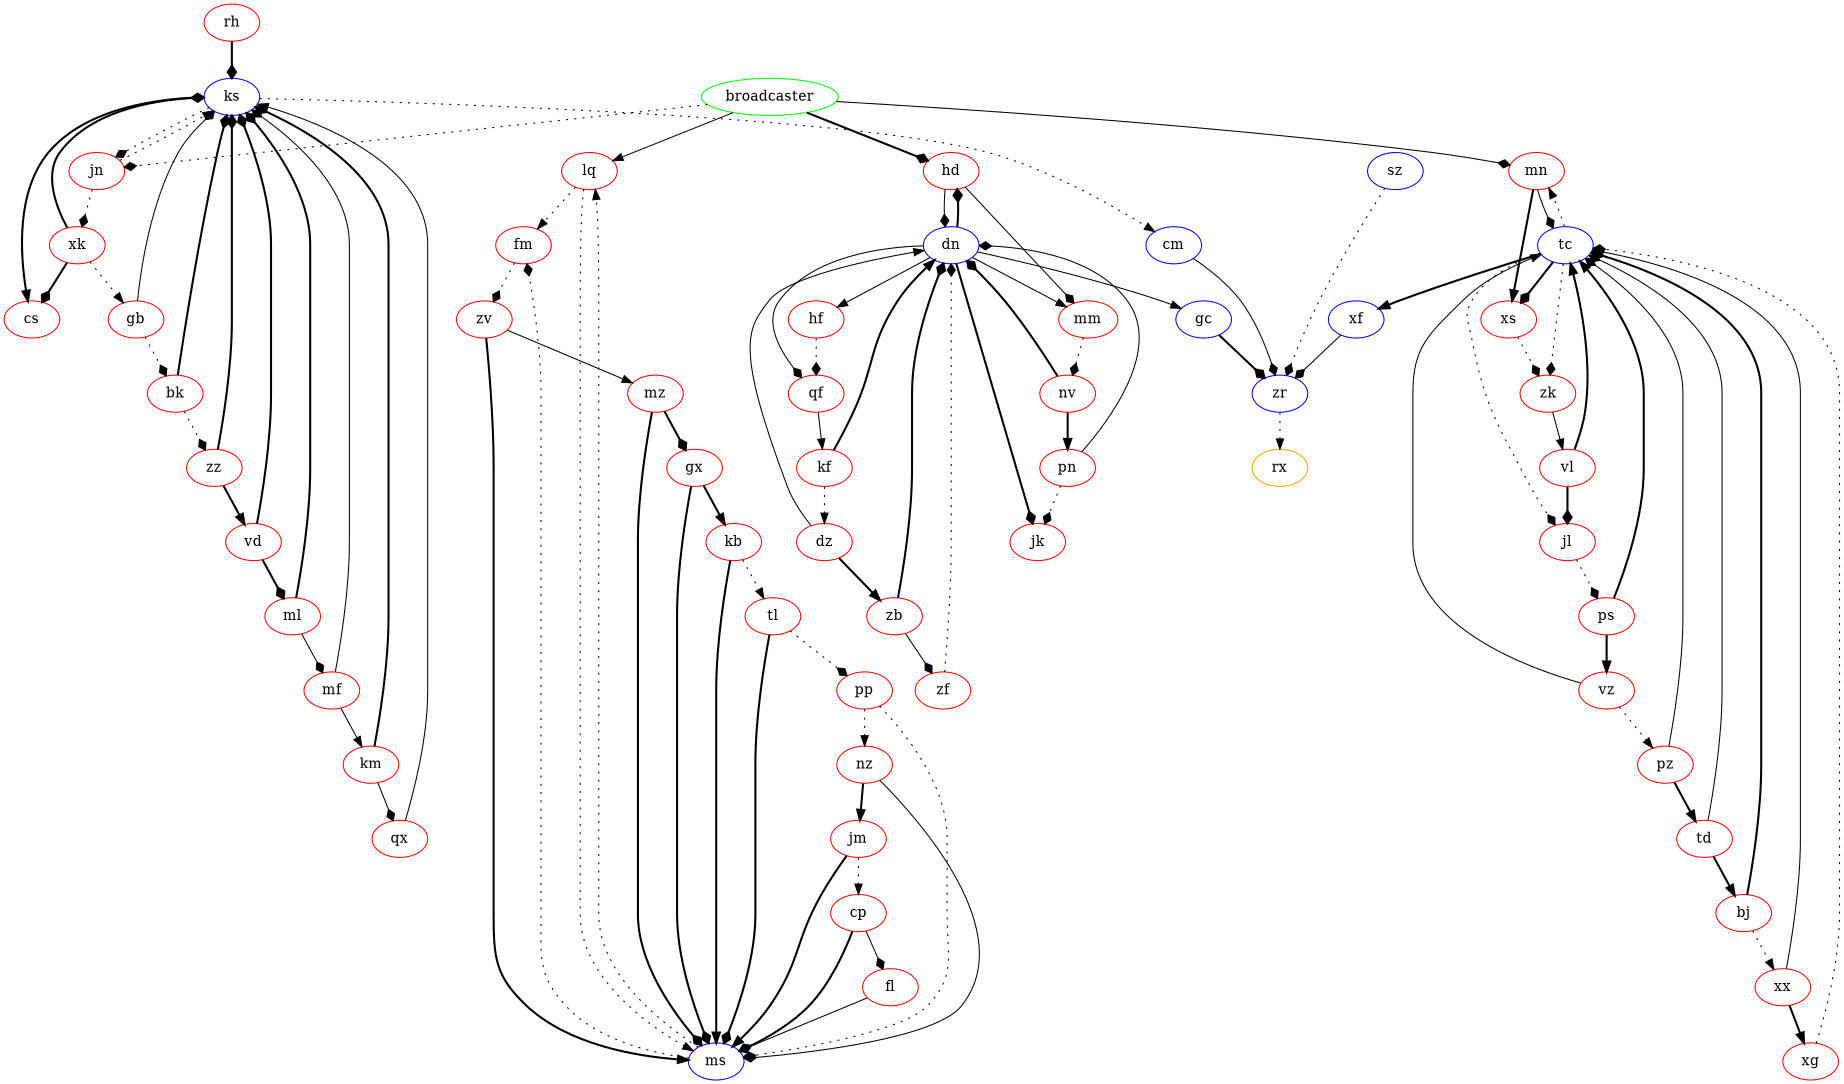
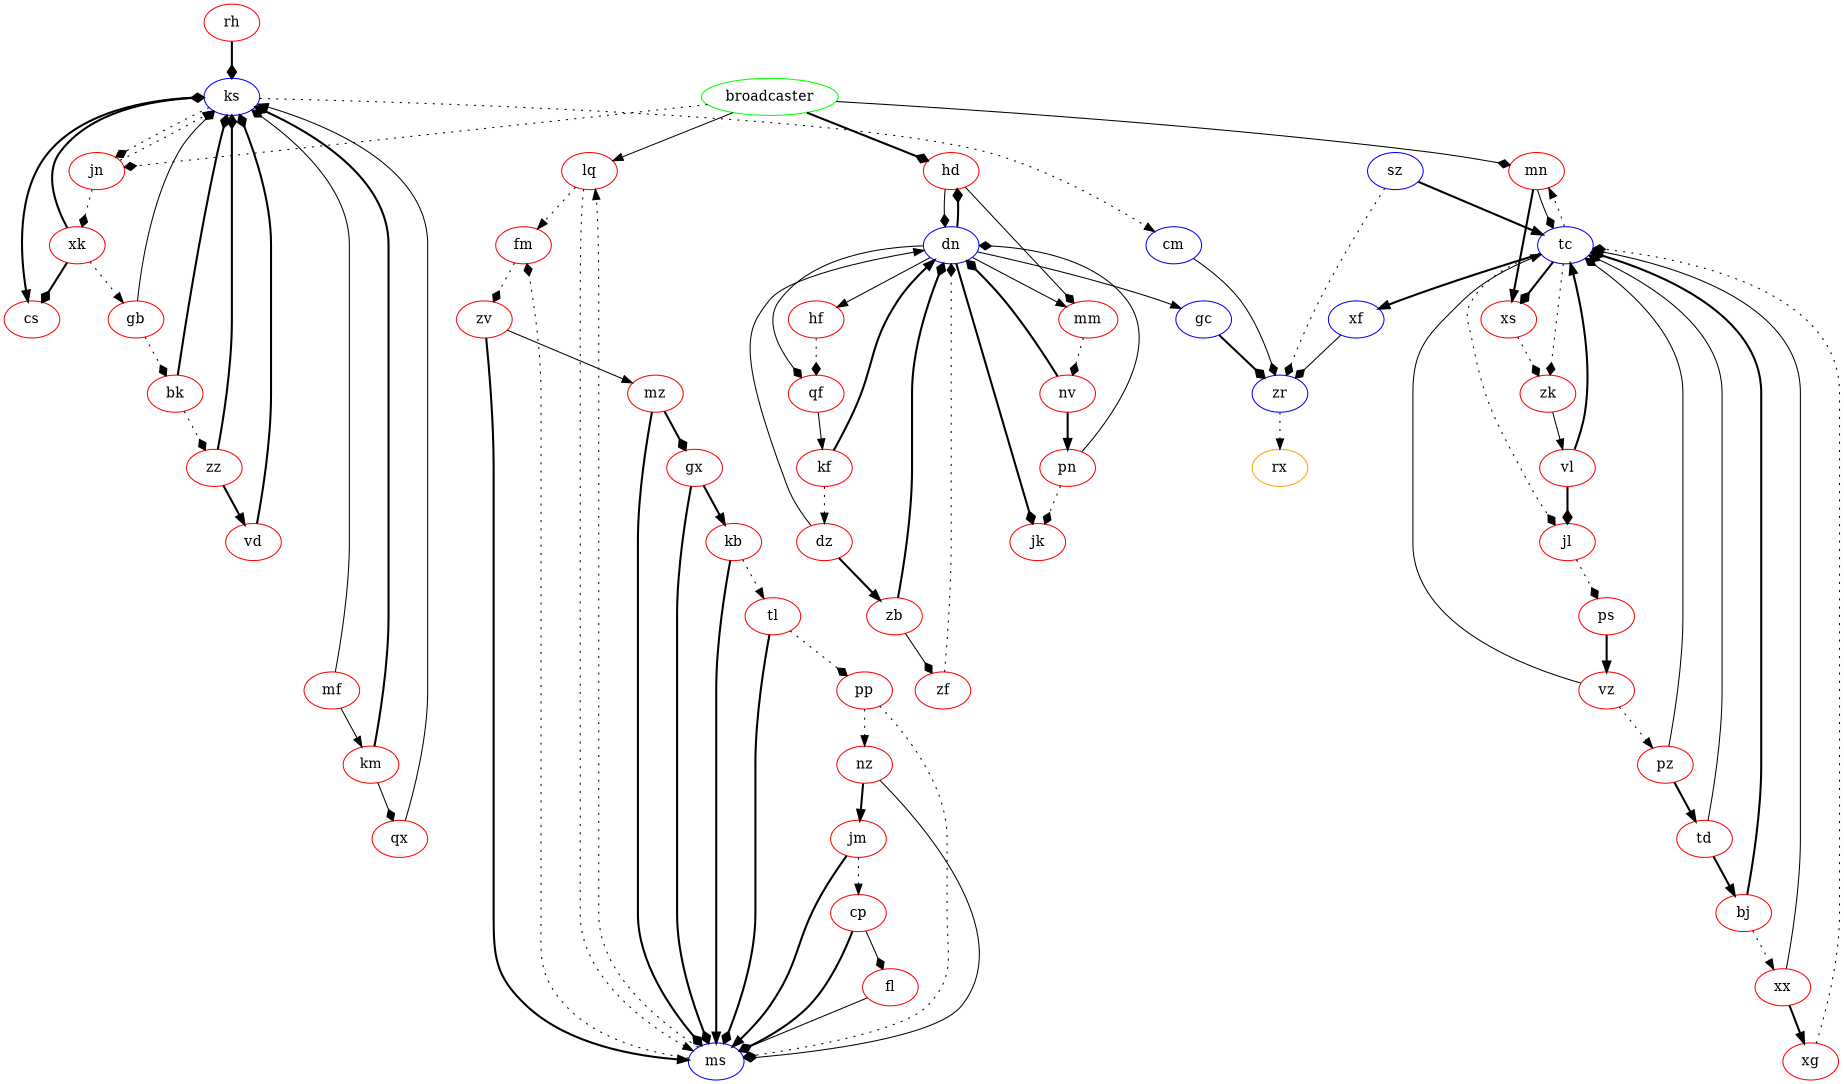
(1644, 428) -> (1476, 206)
(293, 616) -> none
